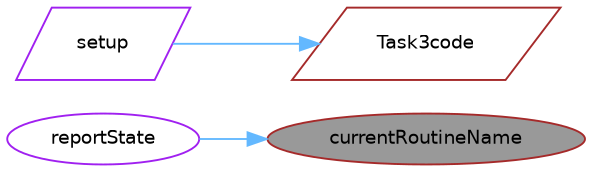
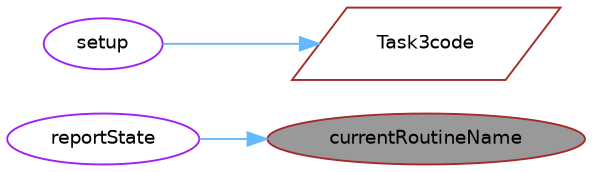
(103, 44) -> (103, 44)
